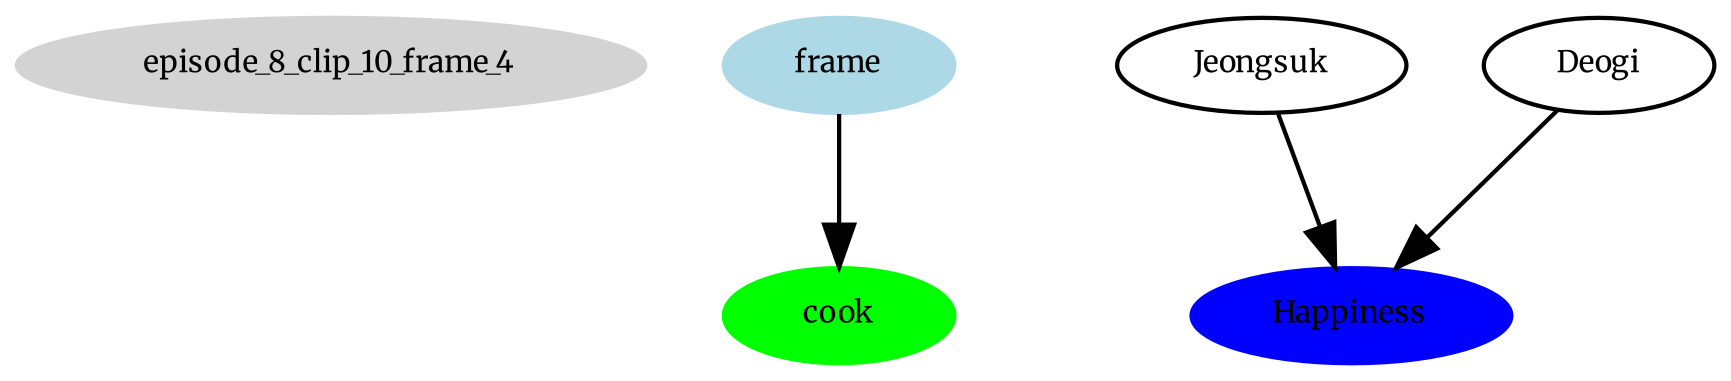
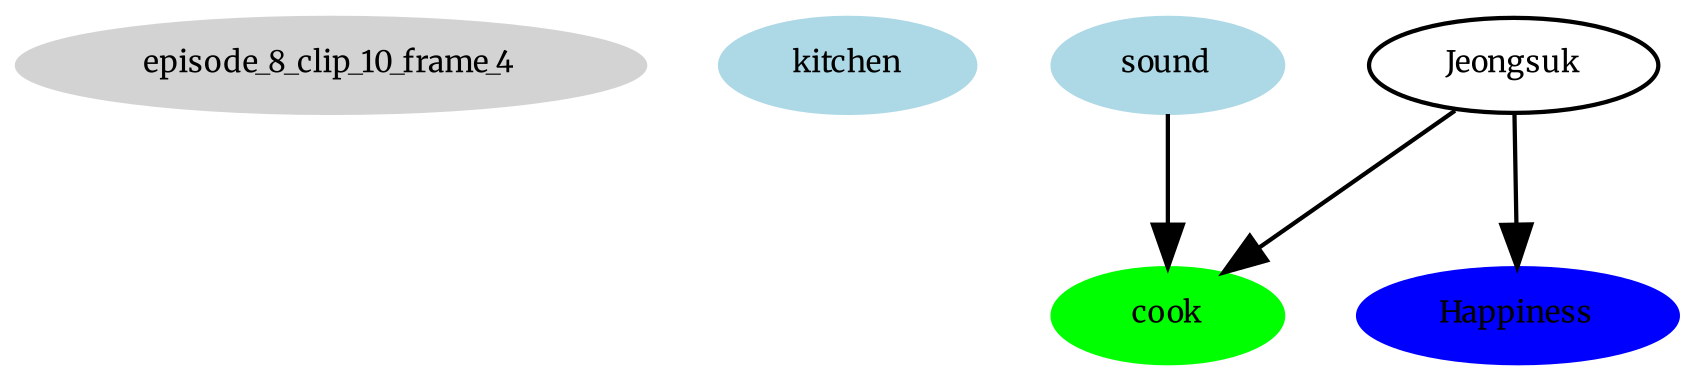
(839, 65) -> (1168, 65)
none -> (848, 65)
(1599, 65) -> none
none -> (1357, 179)
